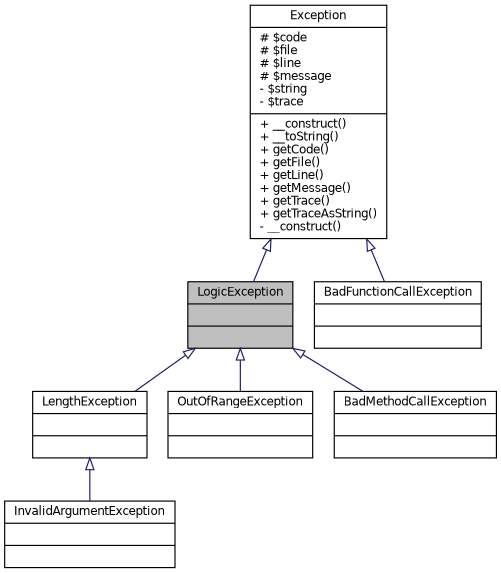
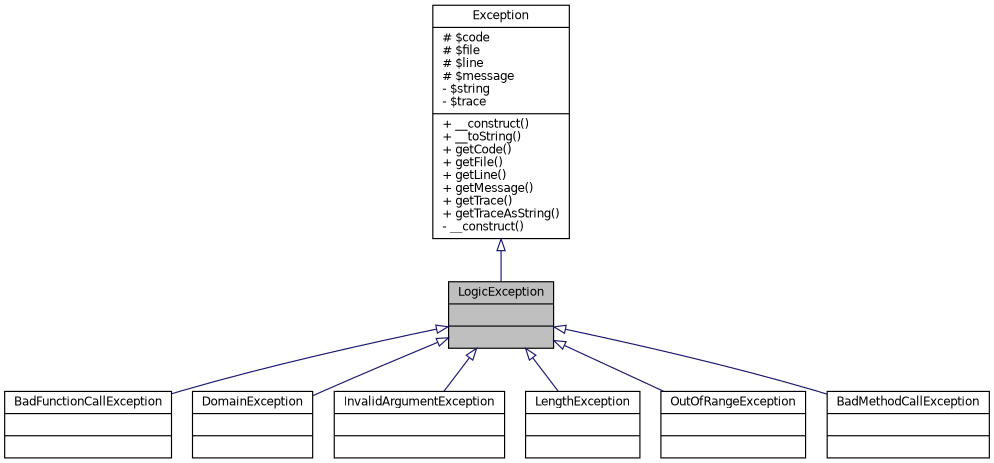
(378, 266) -> (303, 359)
none -> (253, 425)
(90, 485) -> (457, 375)
